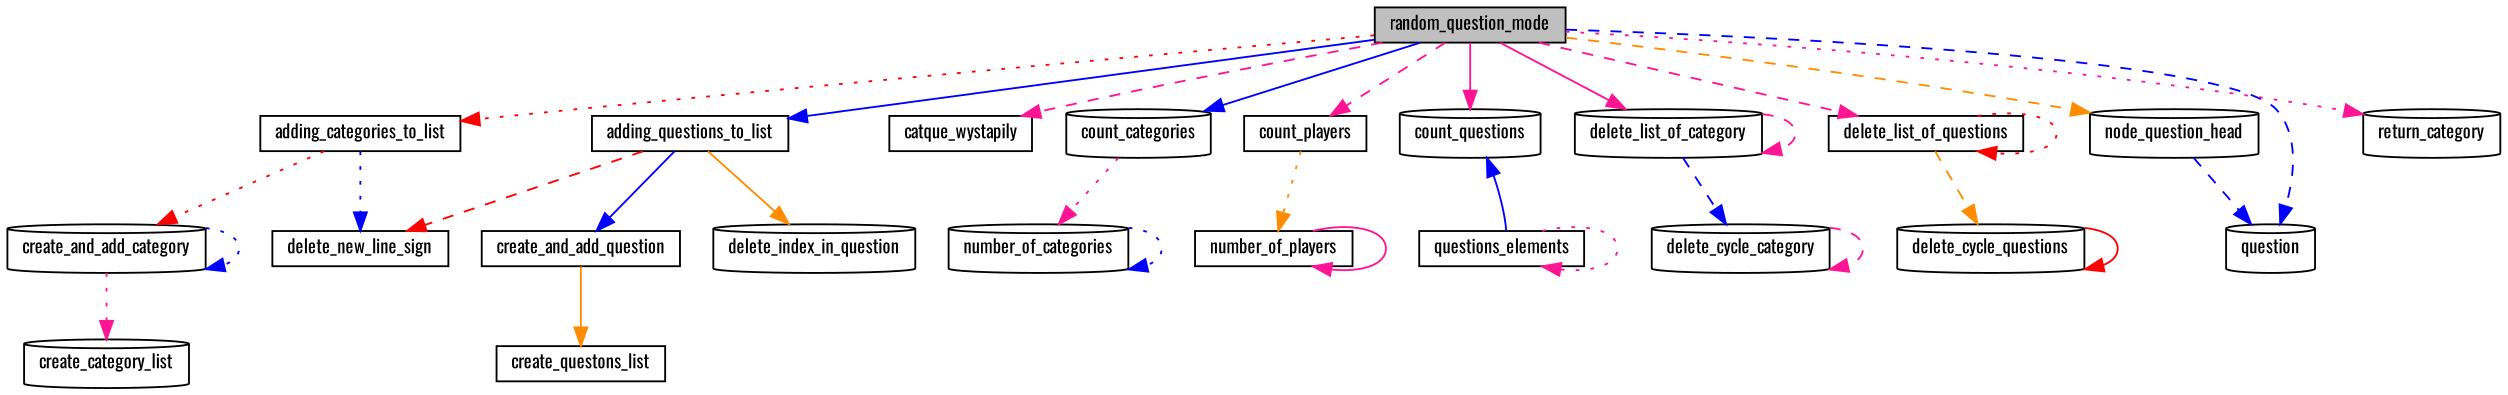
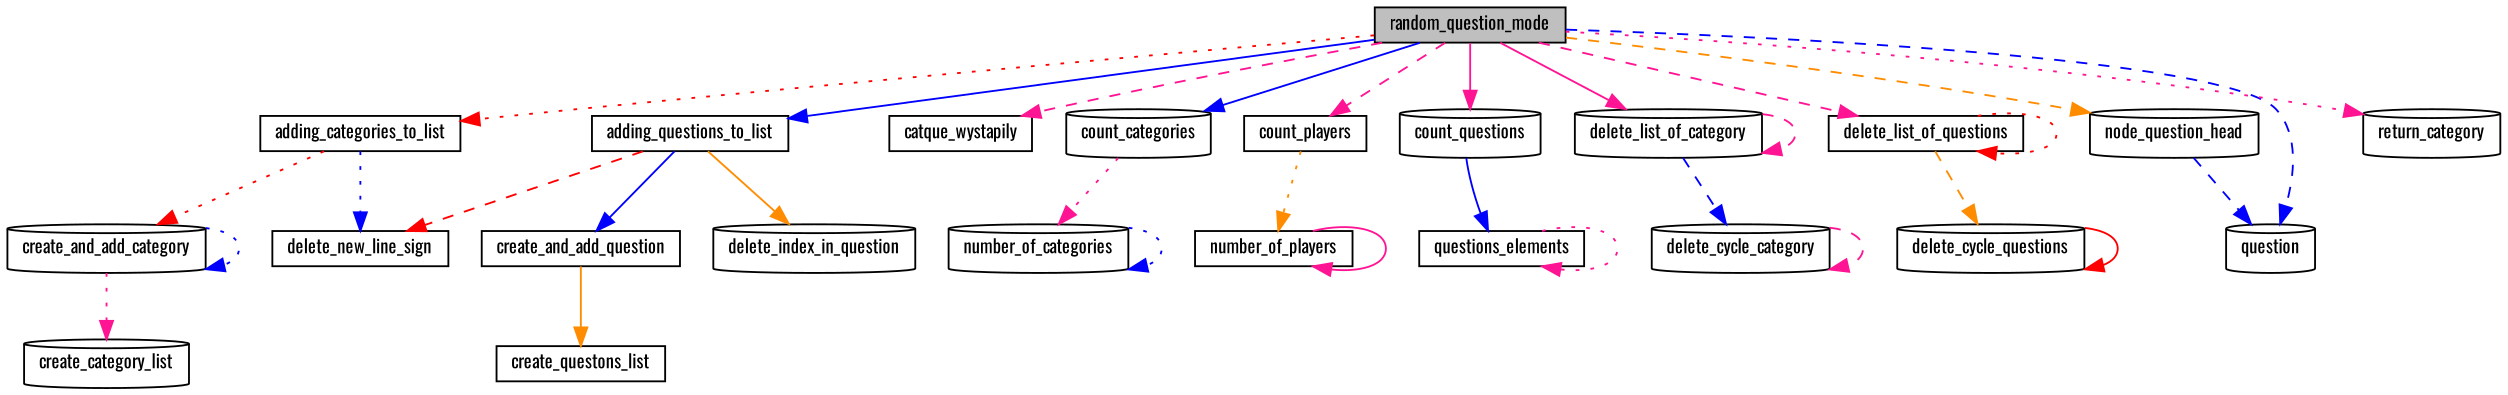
(1501, 203) -> (1472, 186)
